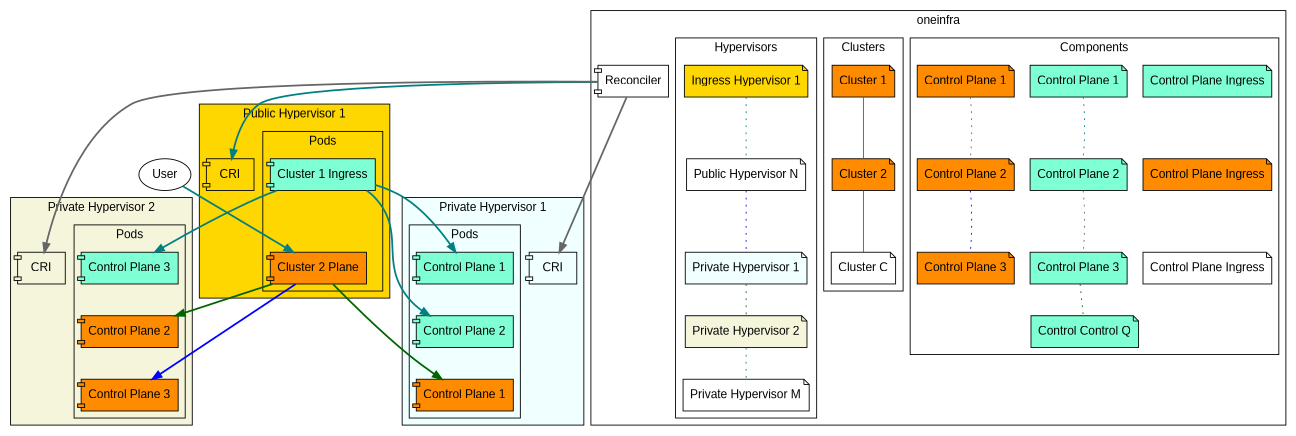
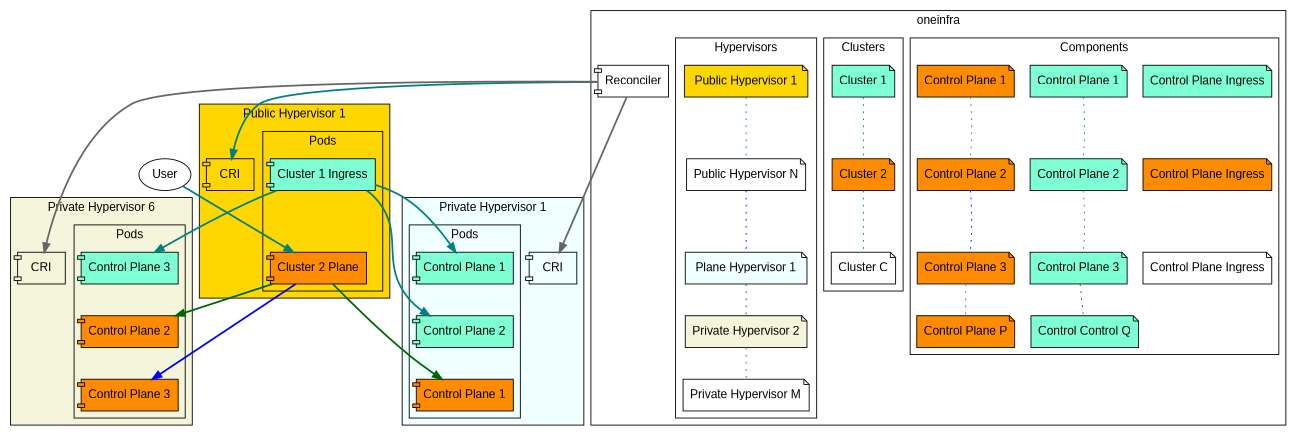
(746, 81) -> (746, 81)
(863, 81) -> (863, 81)
(863, 128) -> (863, 128)
(101, 208) -> (101, 208)
(863, 221) -> (863, 221)
(746, 268) -> (746, 268)
none -> (966, 332)
